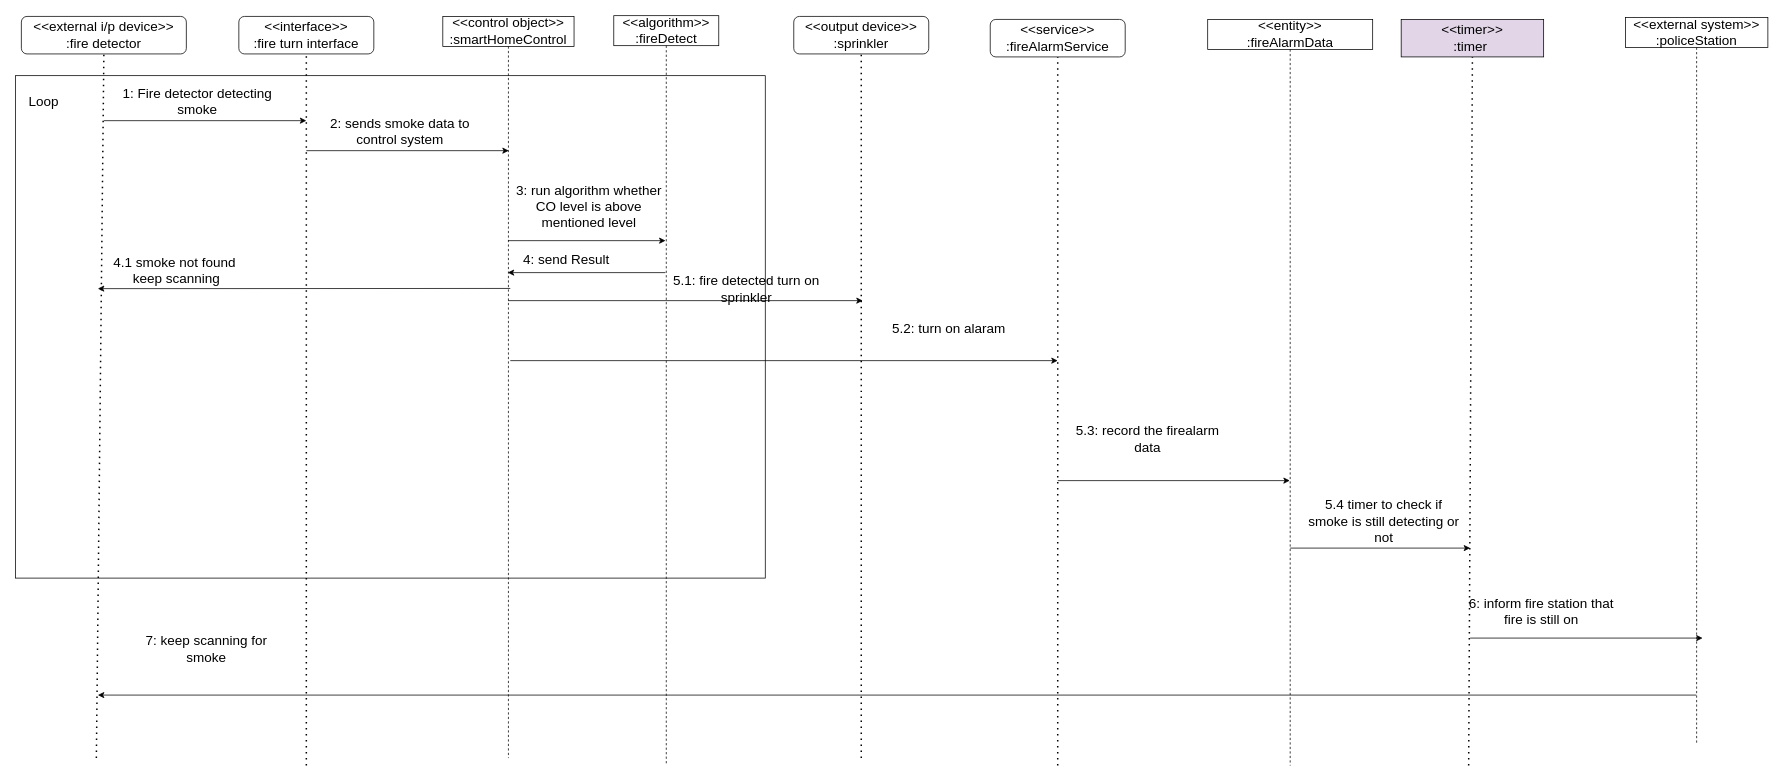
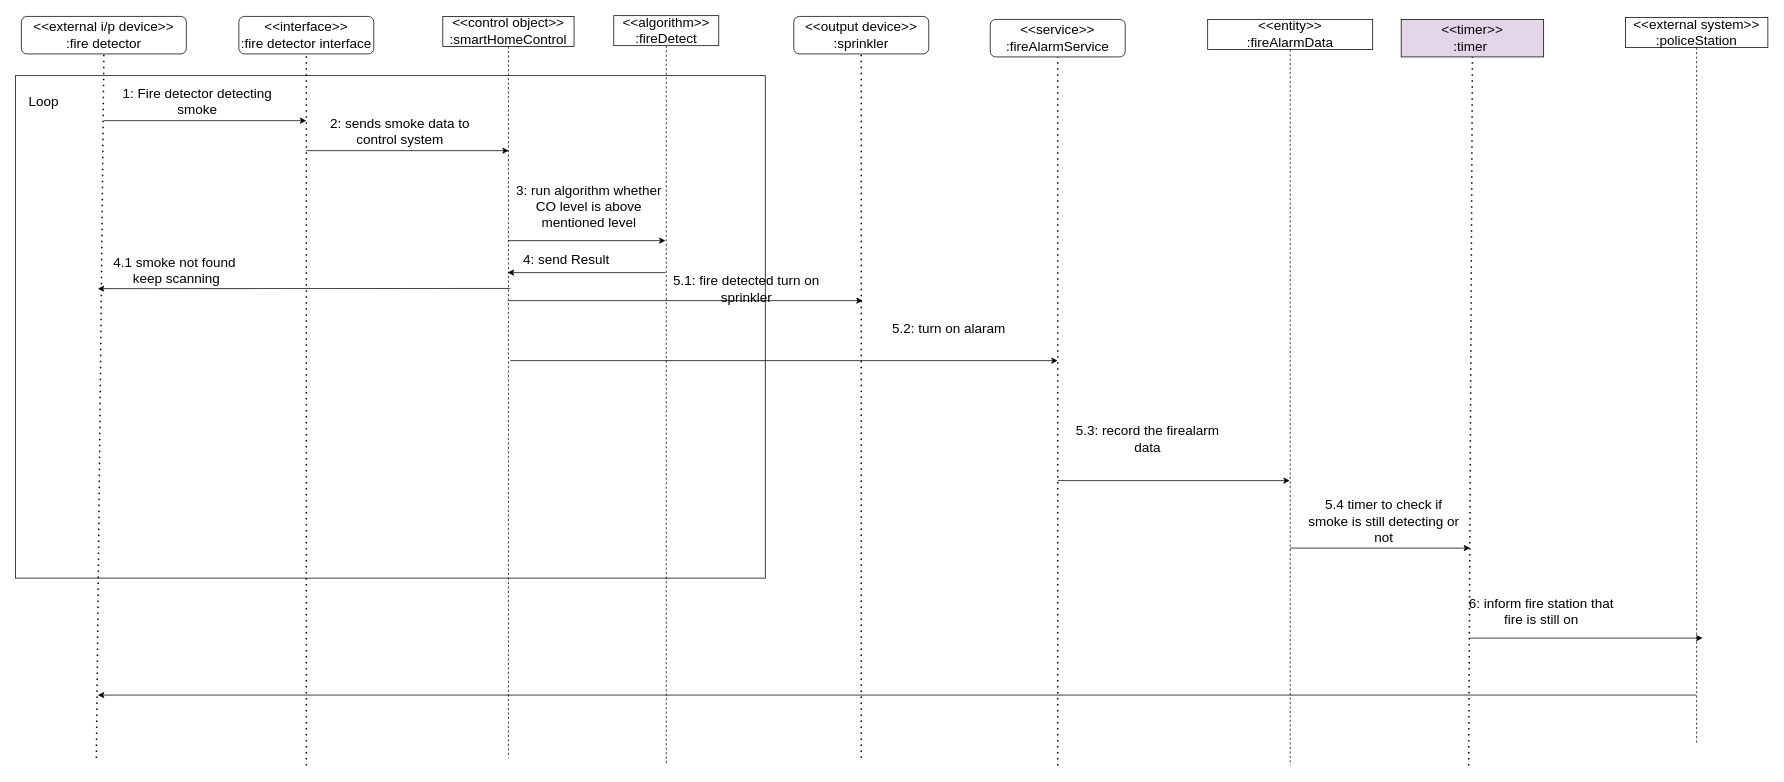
(306, 35) -> (306, 35)
(207, 649) -> none
